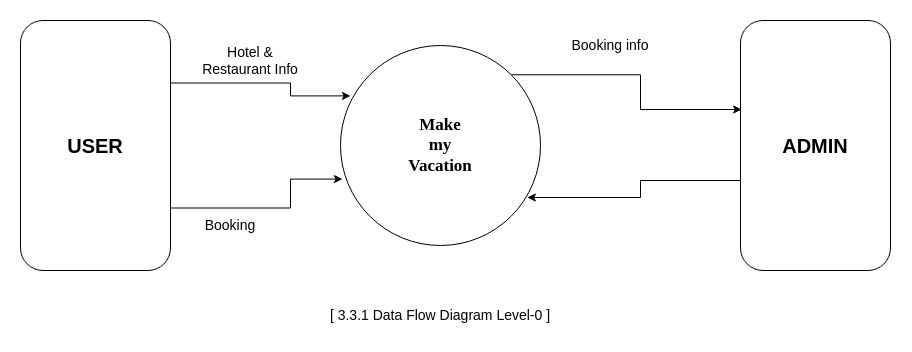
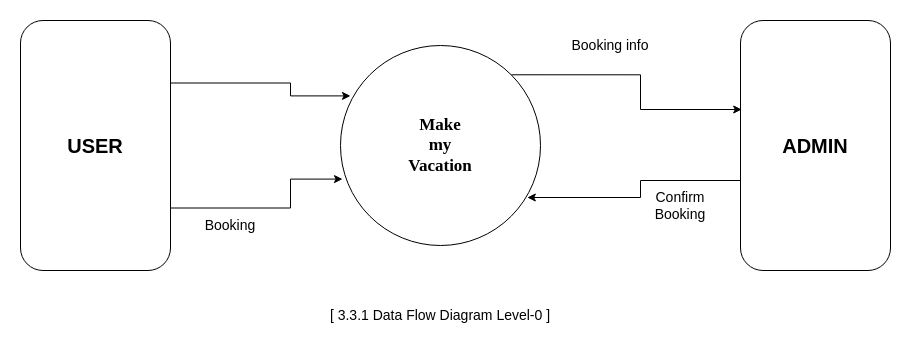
(251, 61) -> none
none -> (681, 206)
